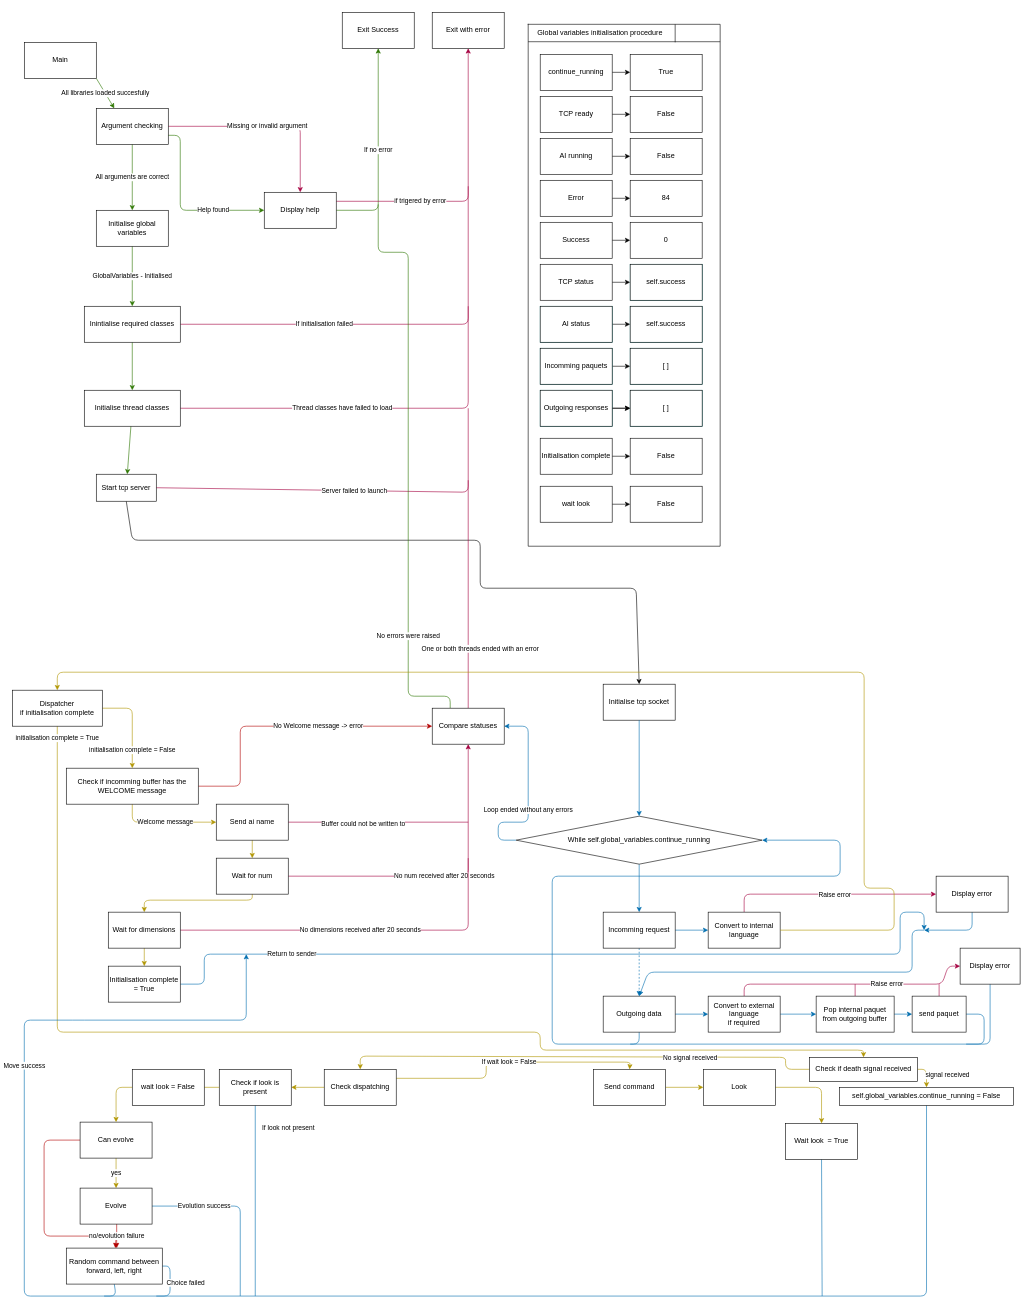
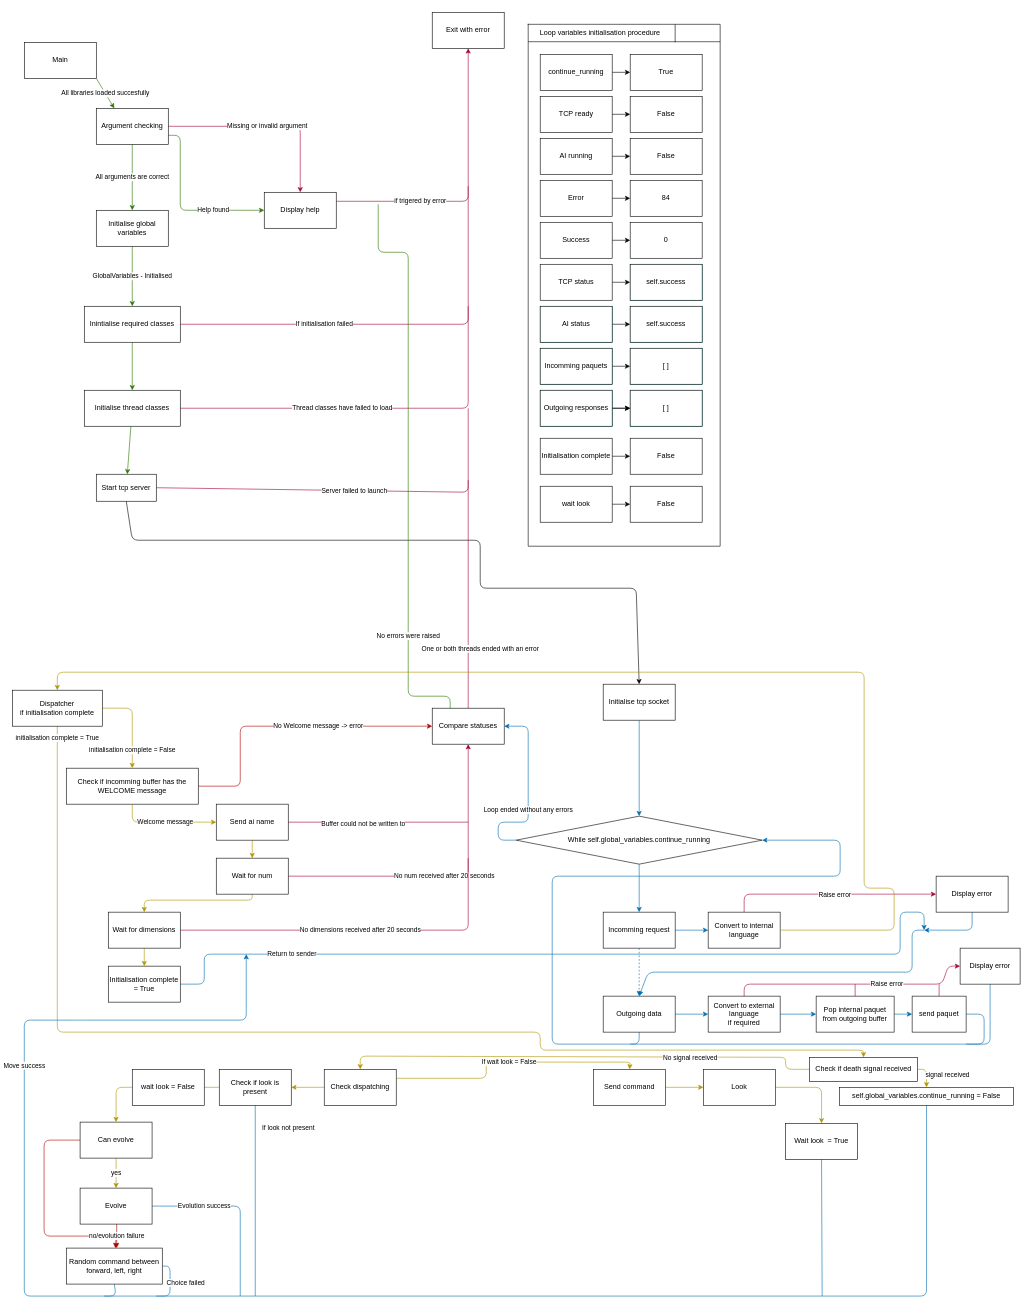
(378, 30) -> none
(600, 33) -> (600, 33)
(378, 150) -> none
